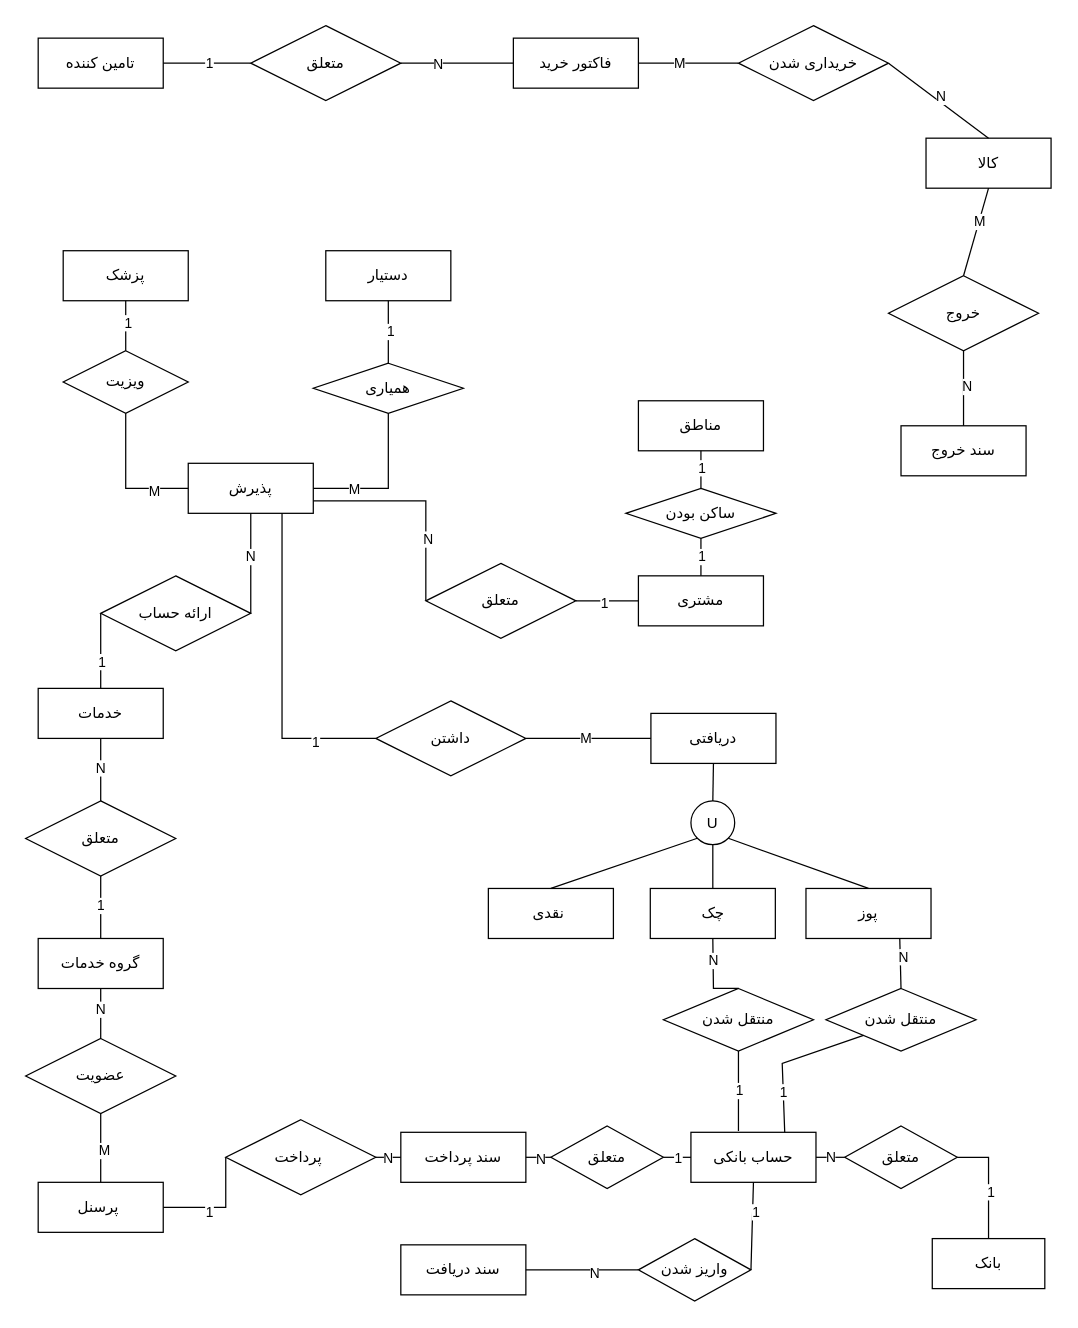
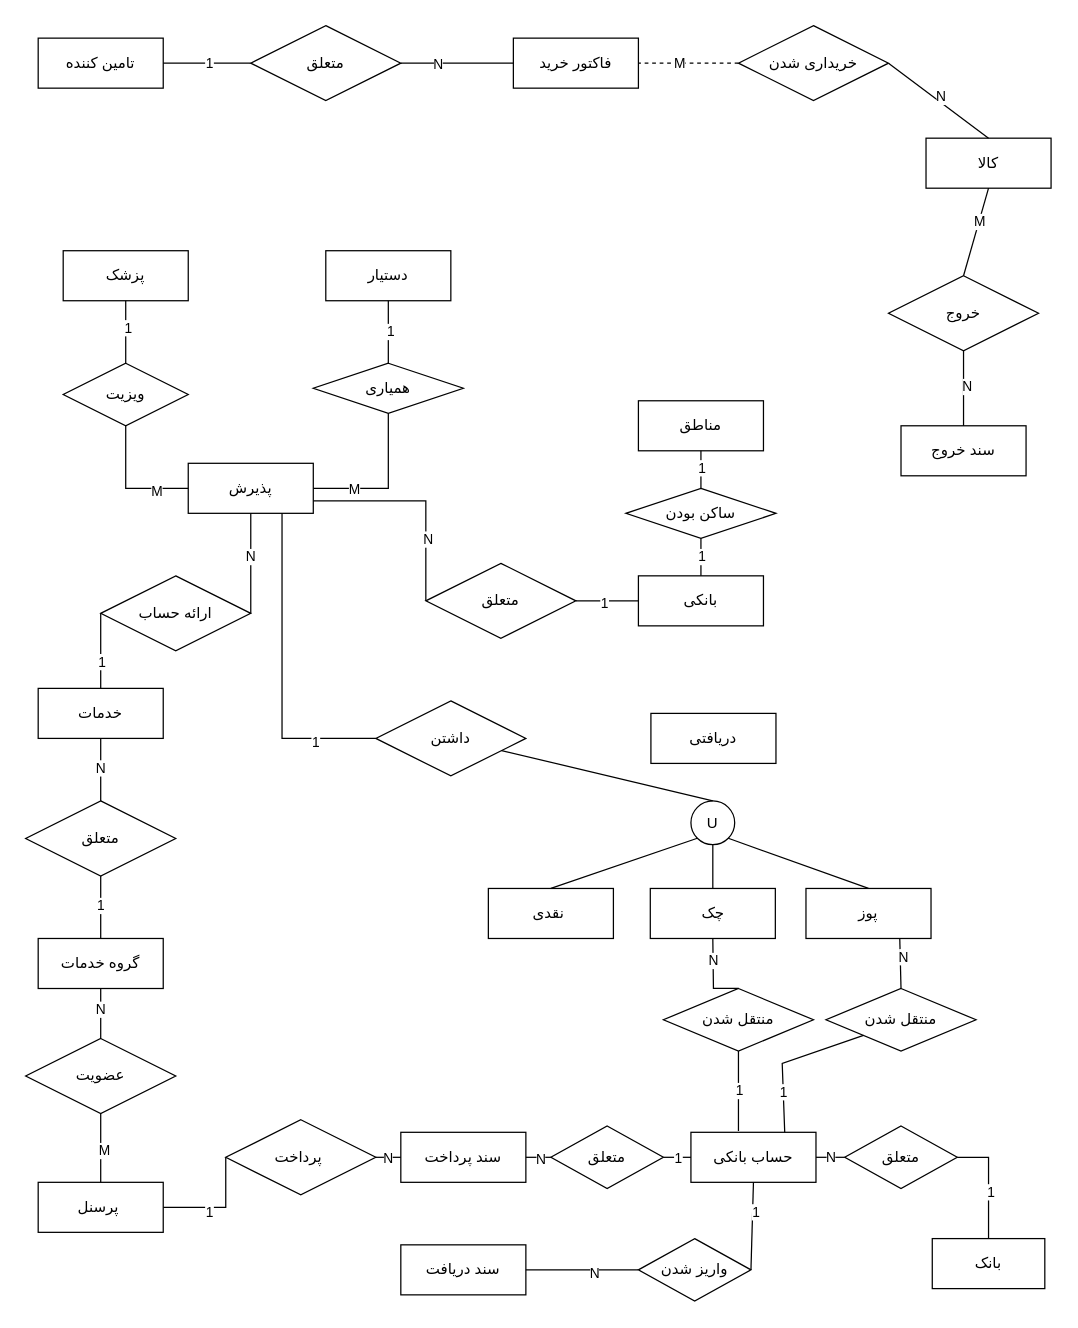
(710, 63) -> (710, 63)
(126, 382) -> (126, 394)
(701, 601) -> (701, 601)
(588, 738) -> none
(713, 782) -> (607, 776)
